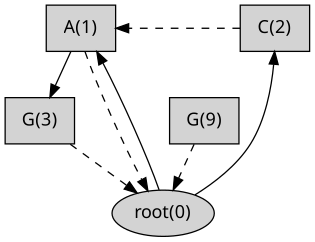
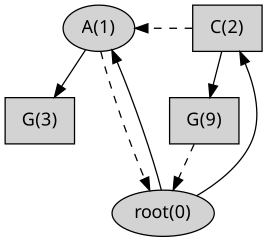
(81, 28) -> (99, 28)
none -> (217, 68)
(98, 165) -> none
